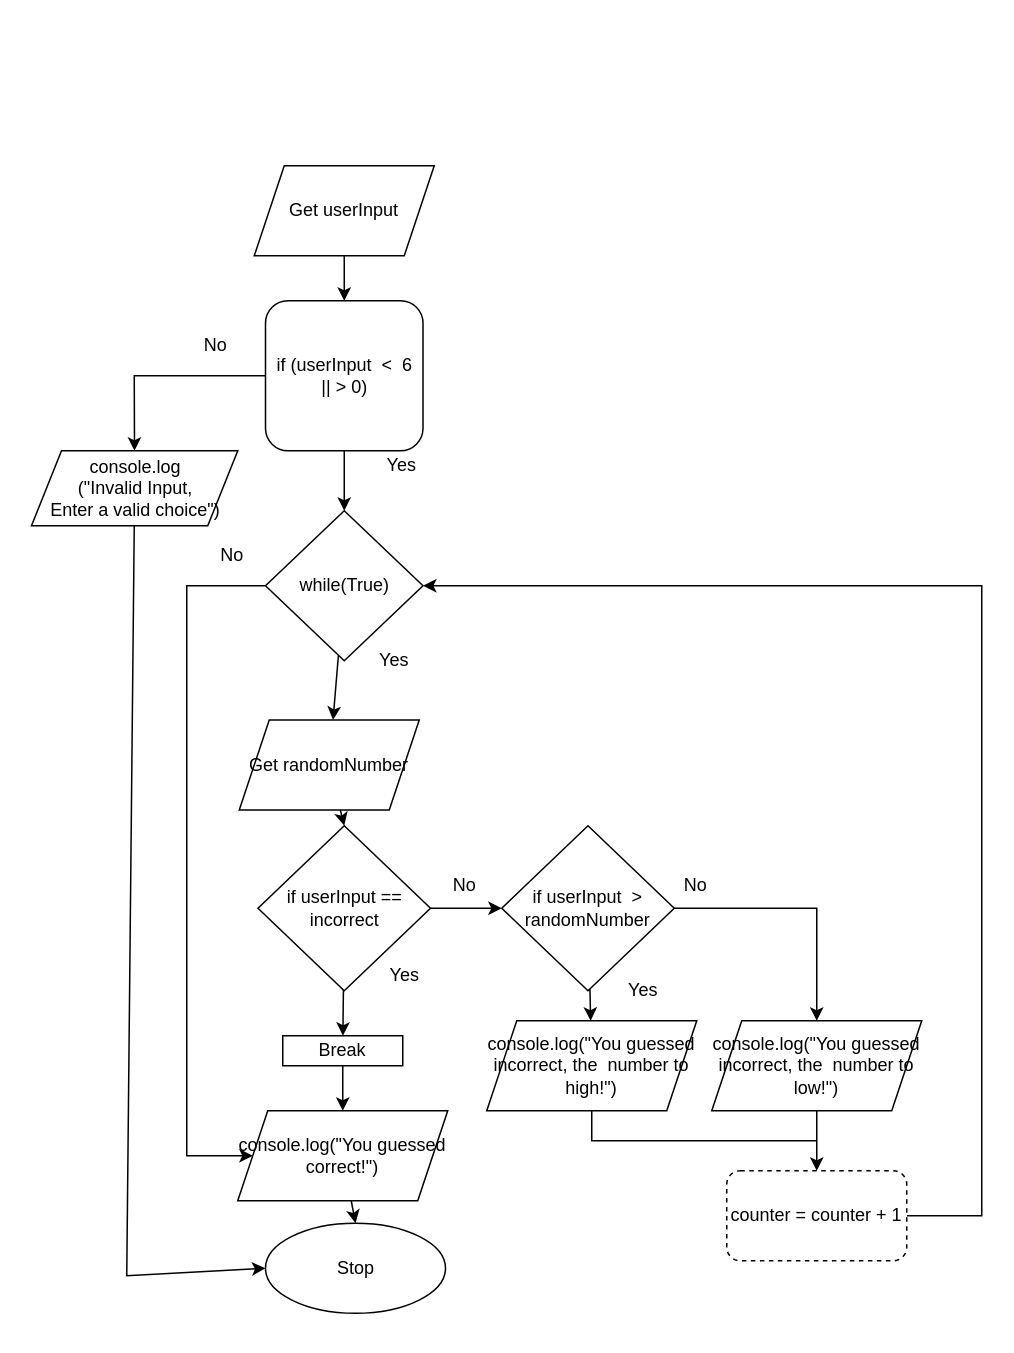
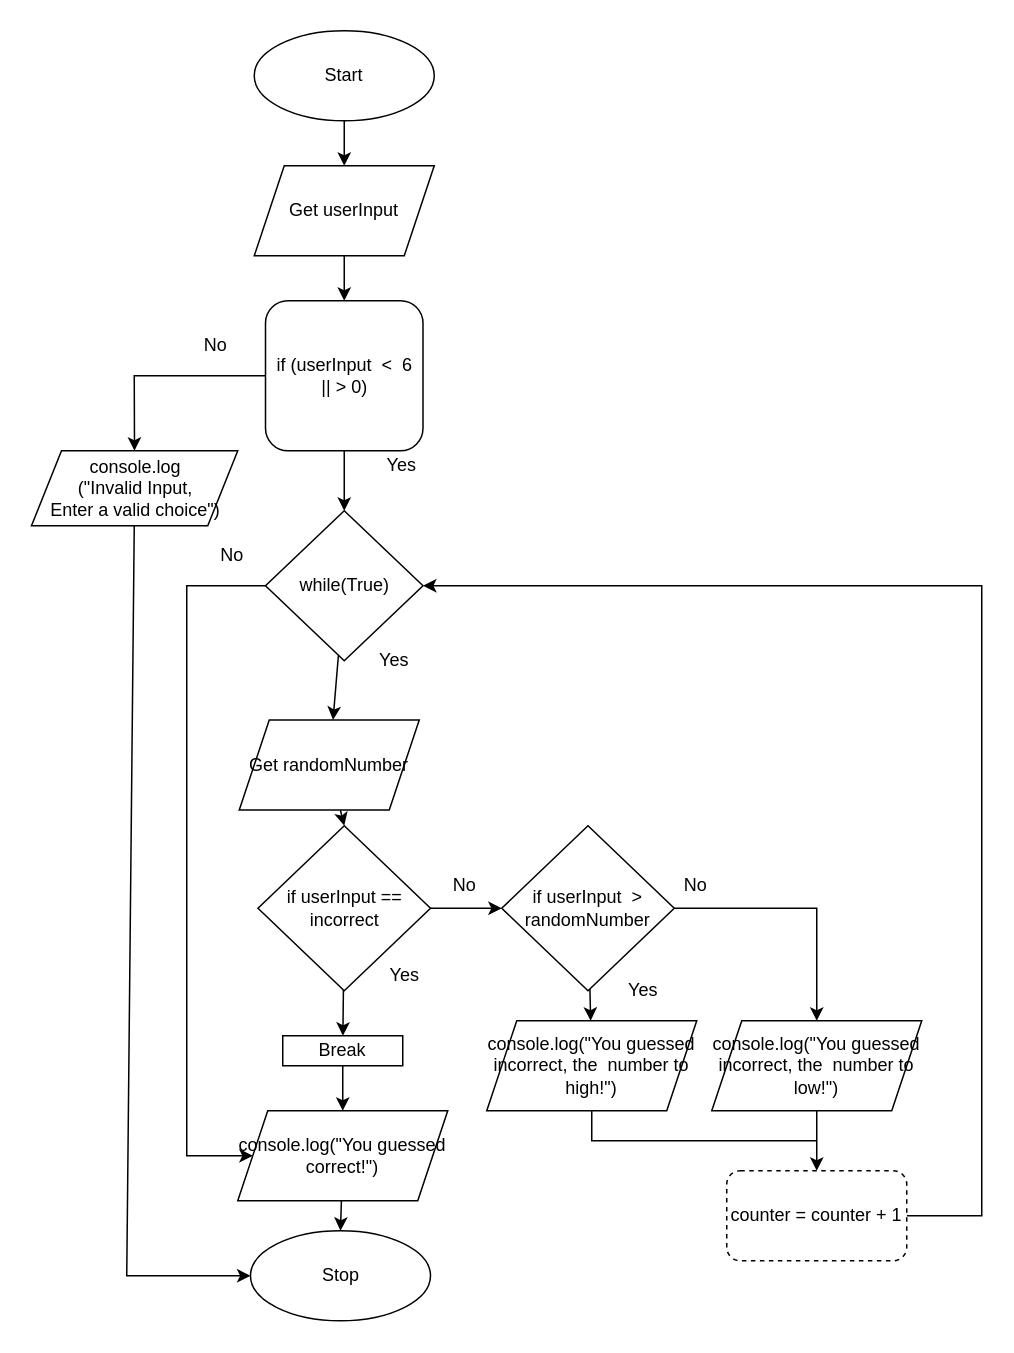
none -> (344, 76)
none -> (344, 138)
(356, 1268) -> (341, 1276)
